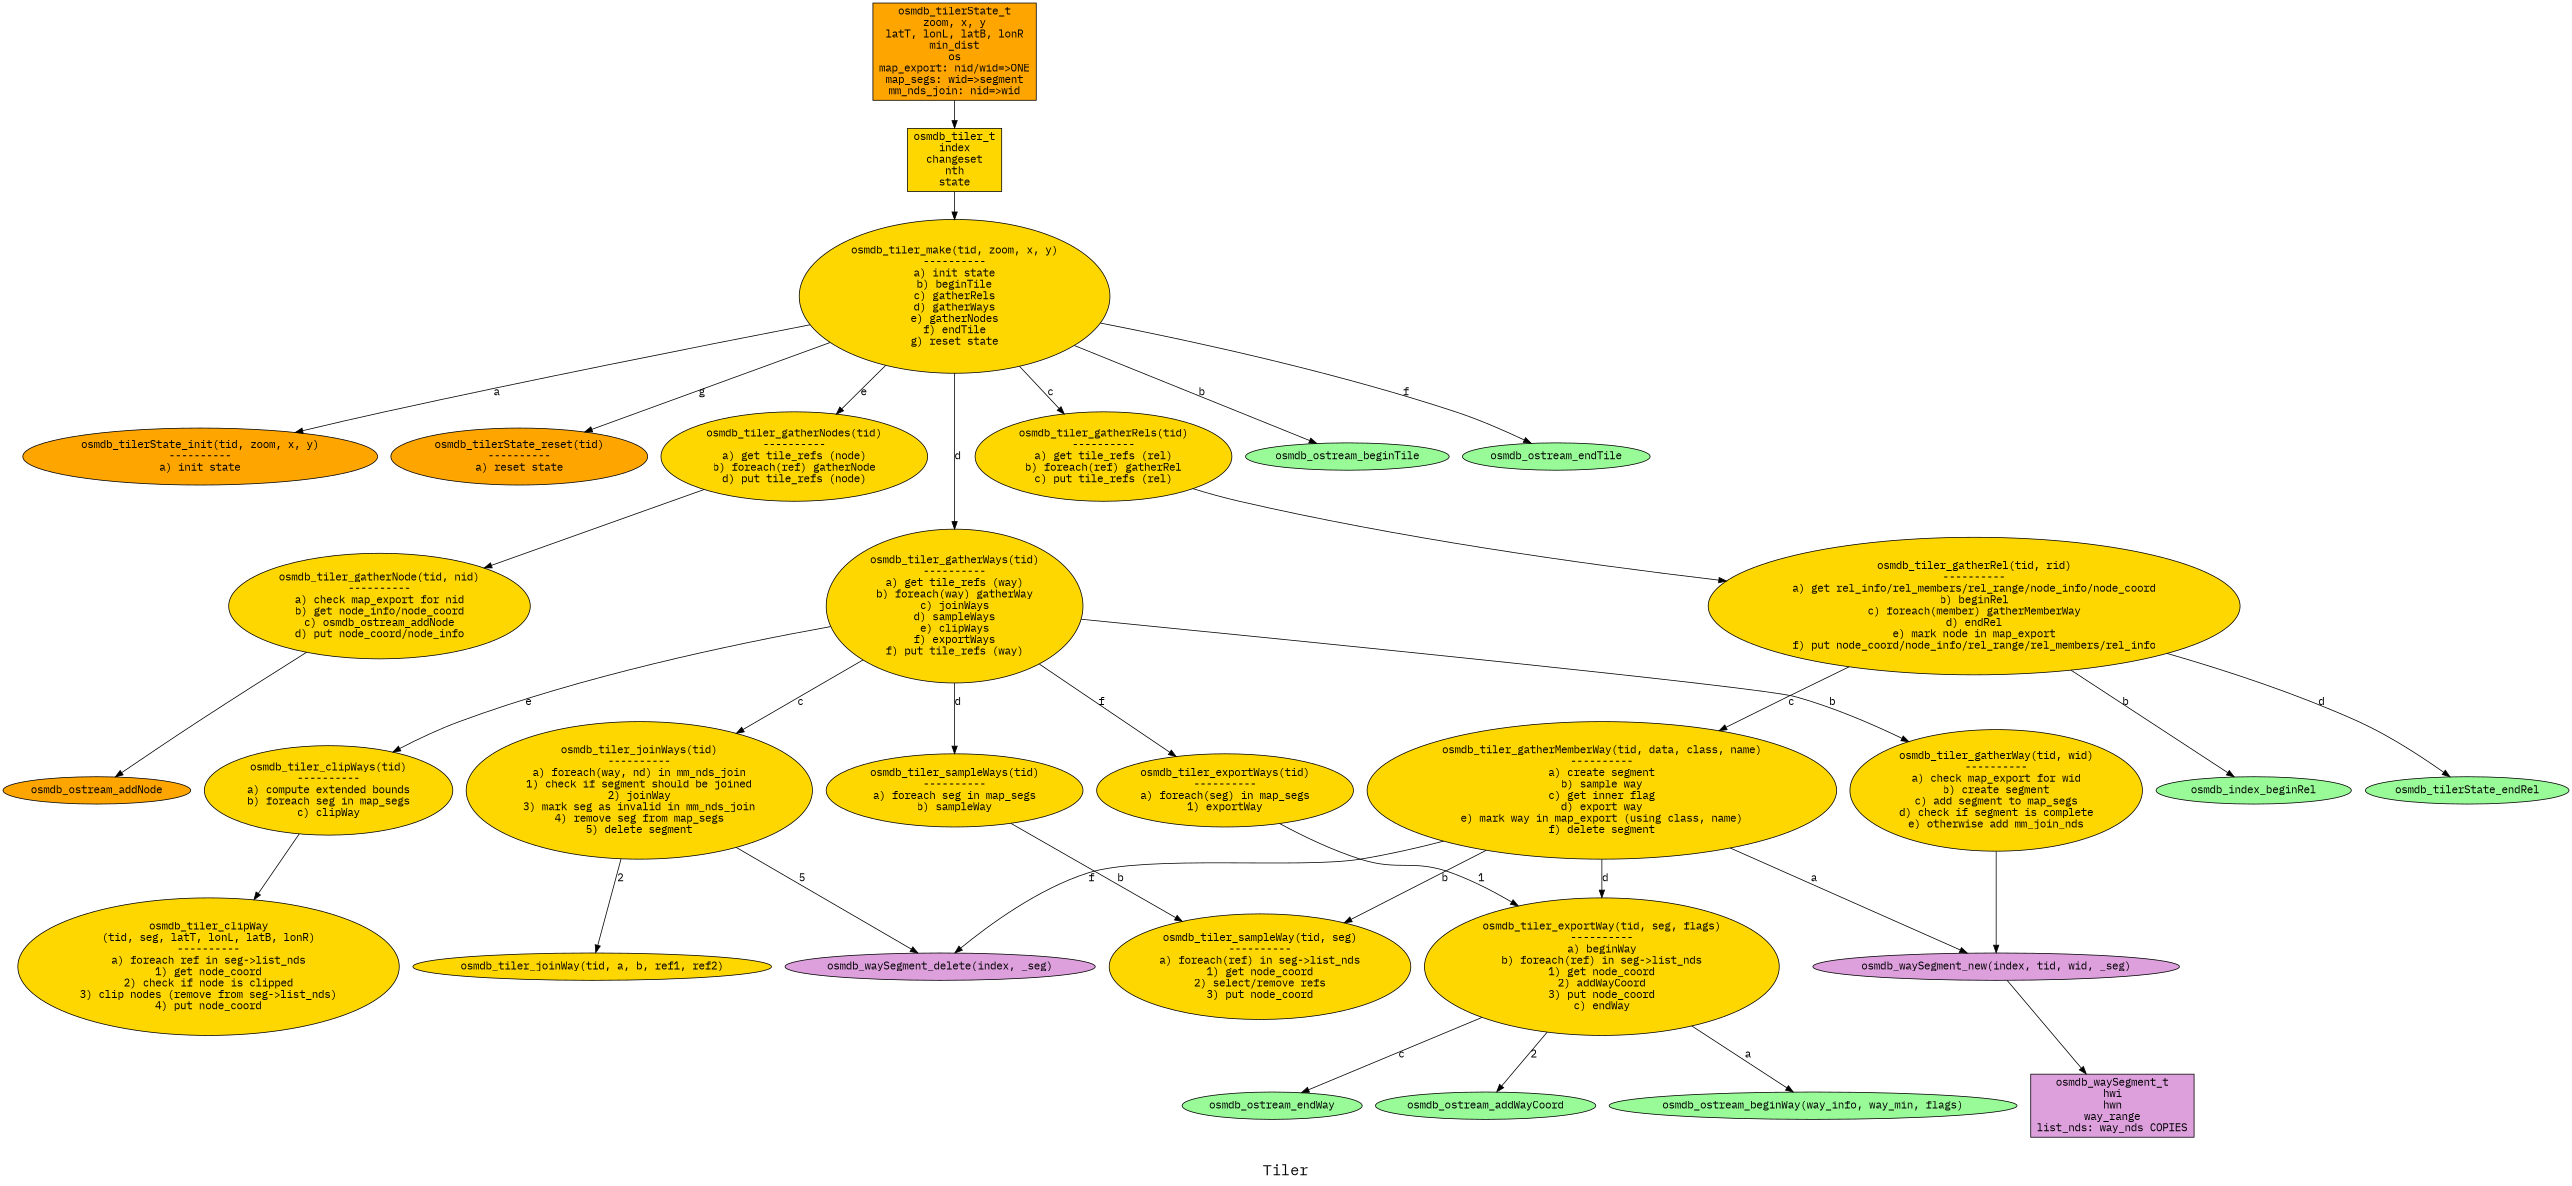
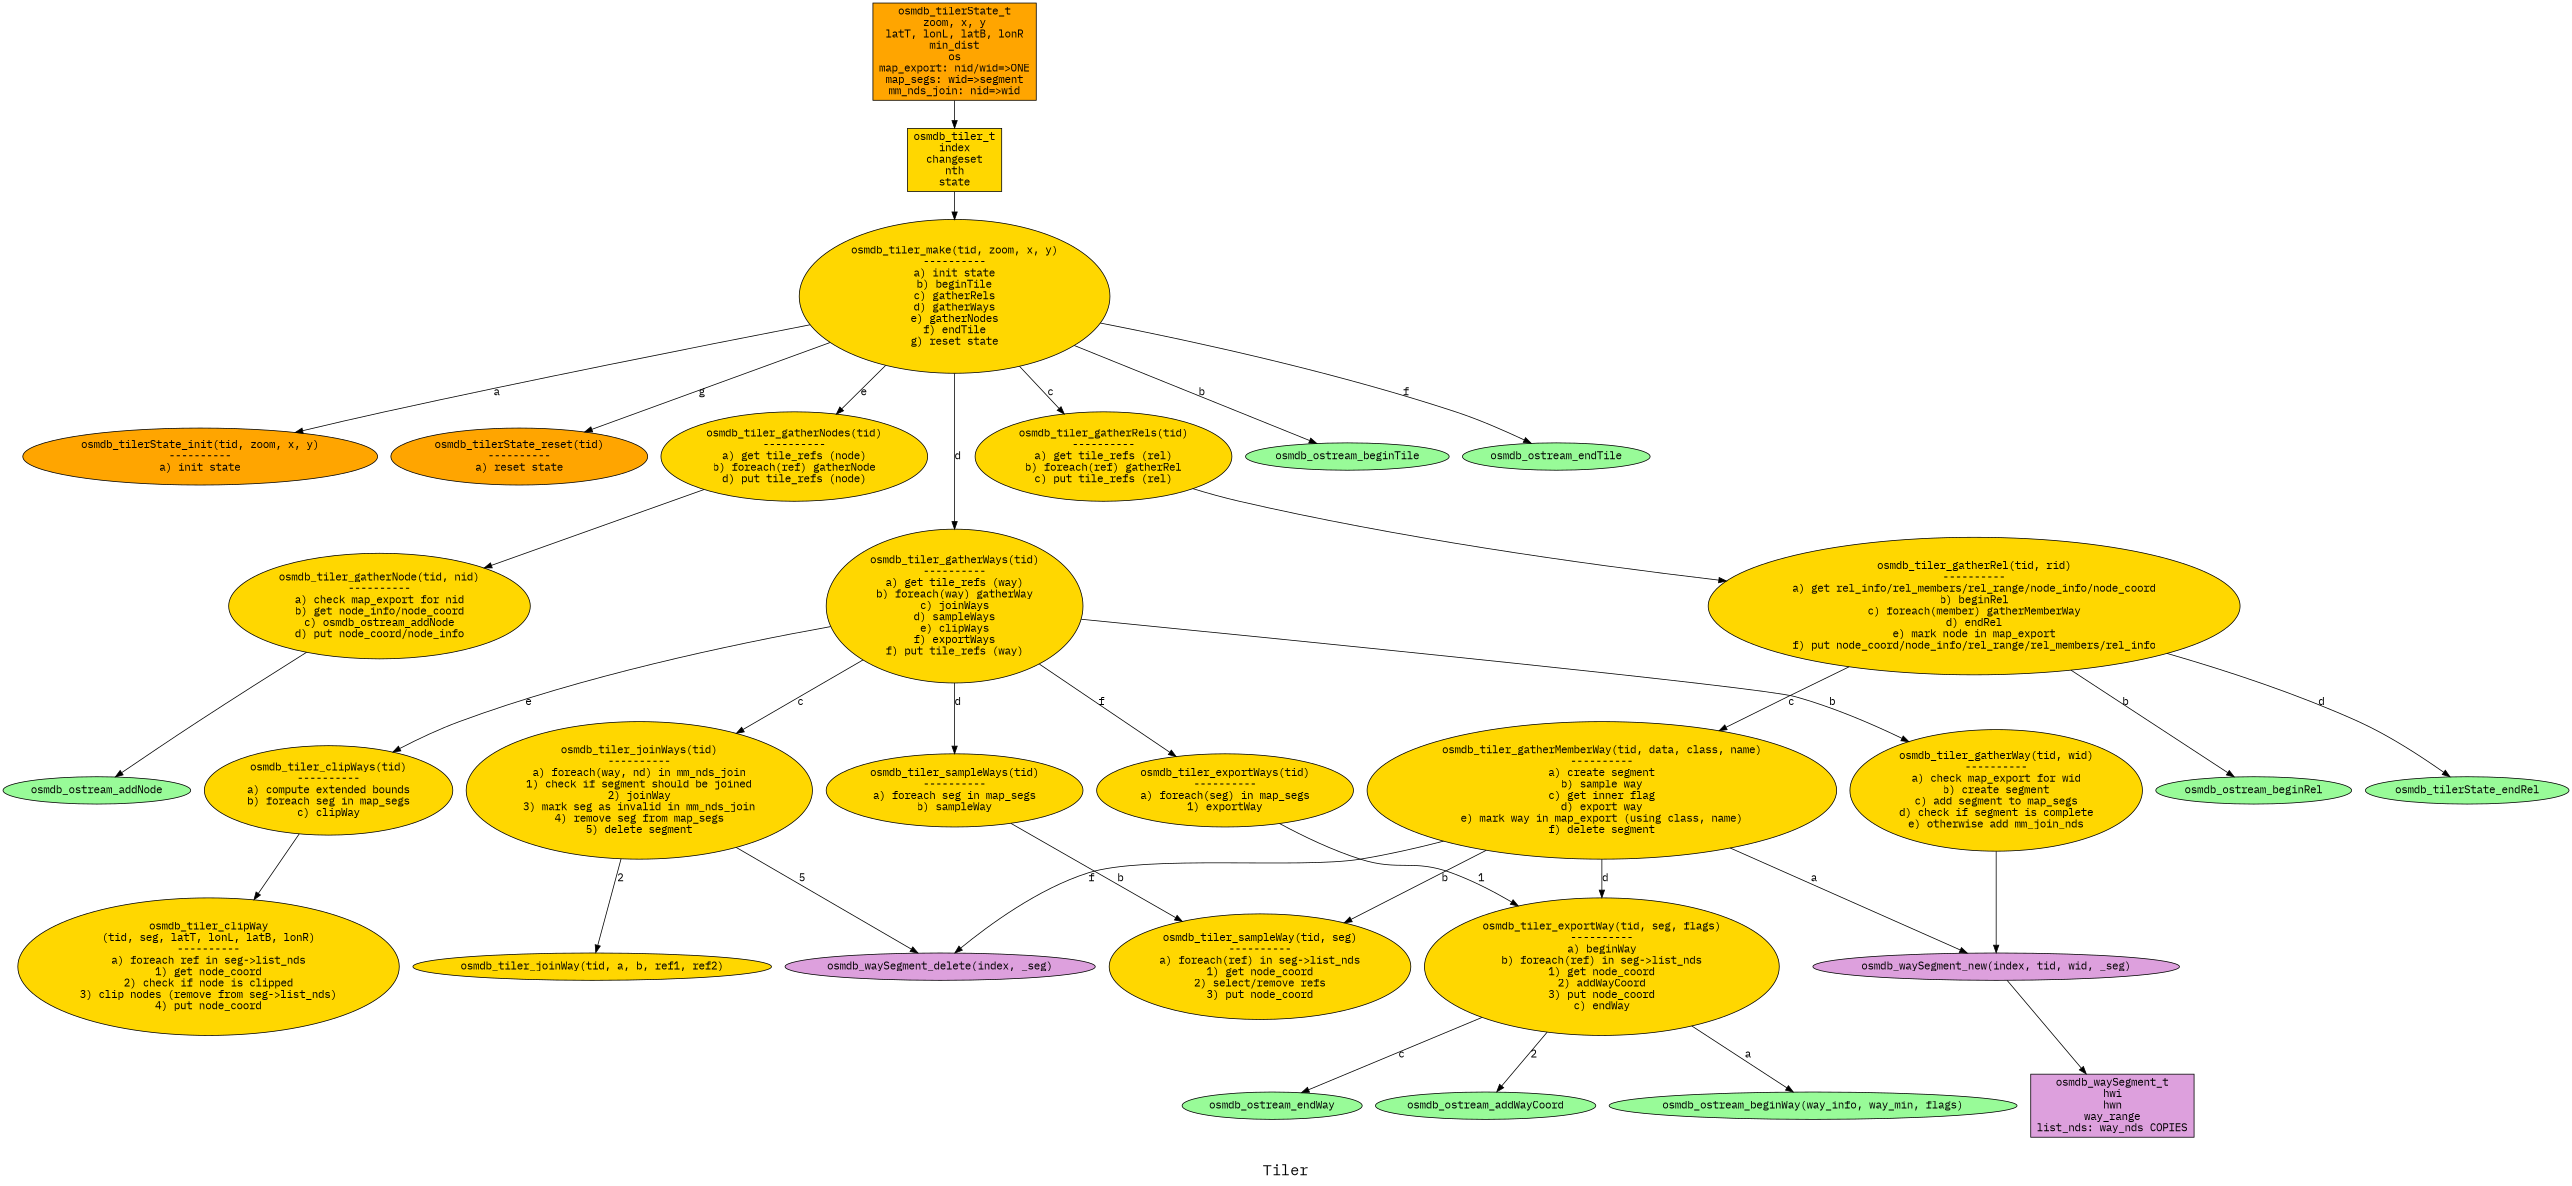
(97, 790) -> (97, 790)
(2254, 790) -> (2254, 790)
